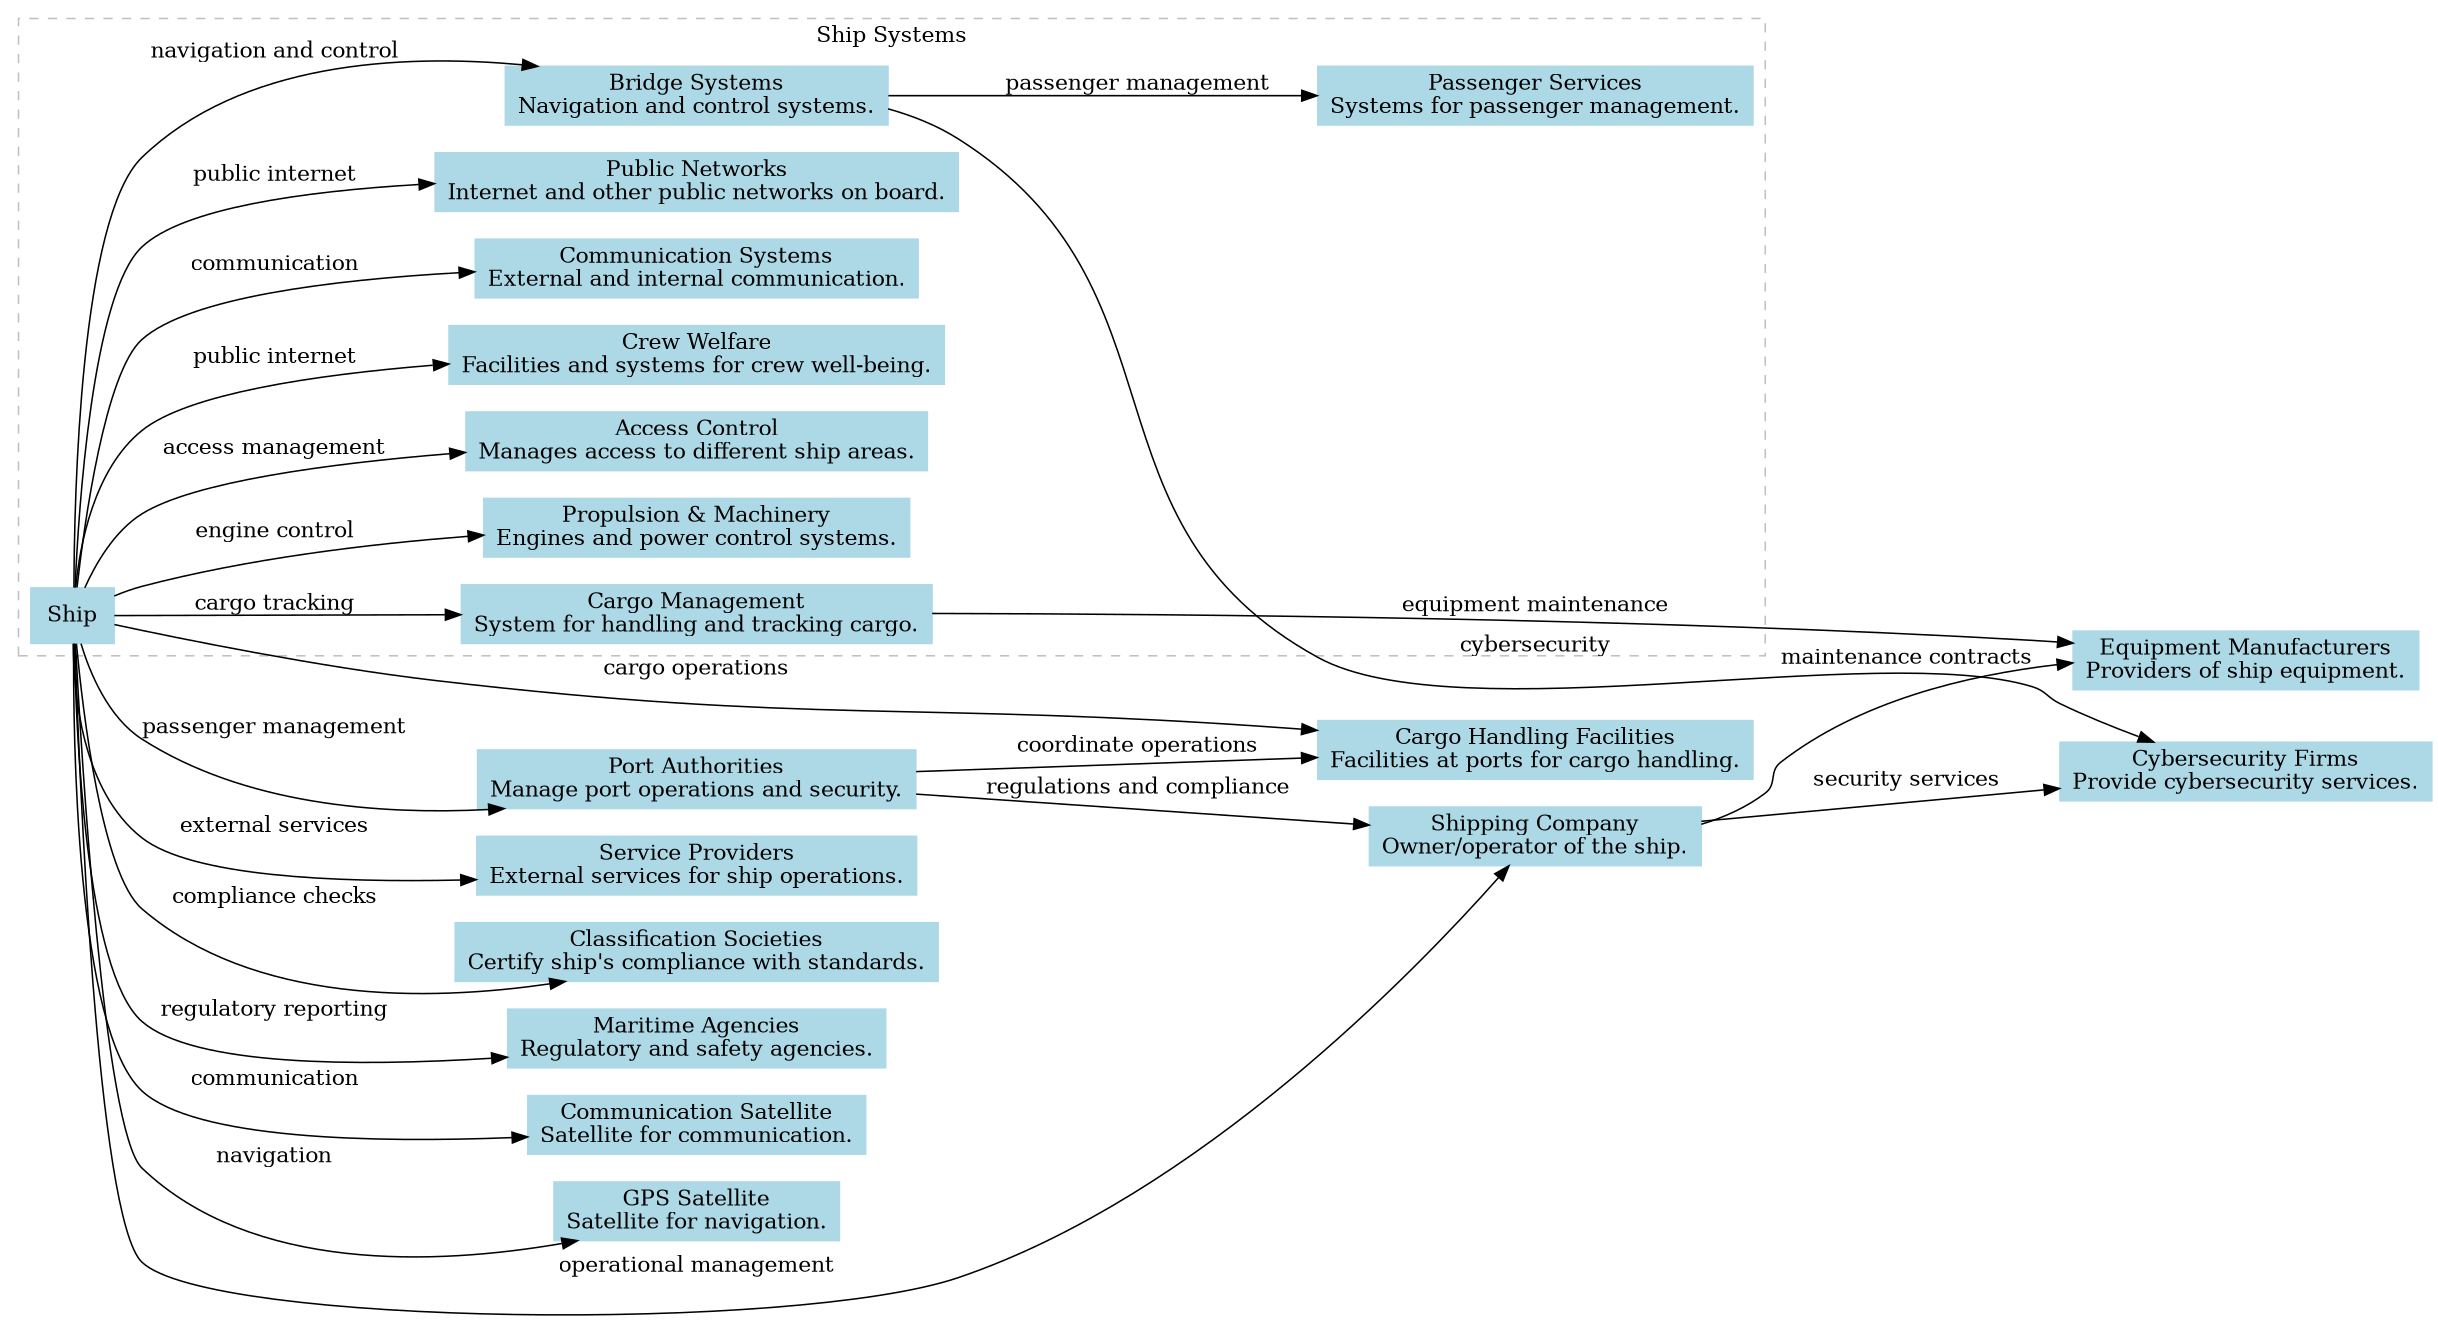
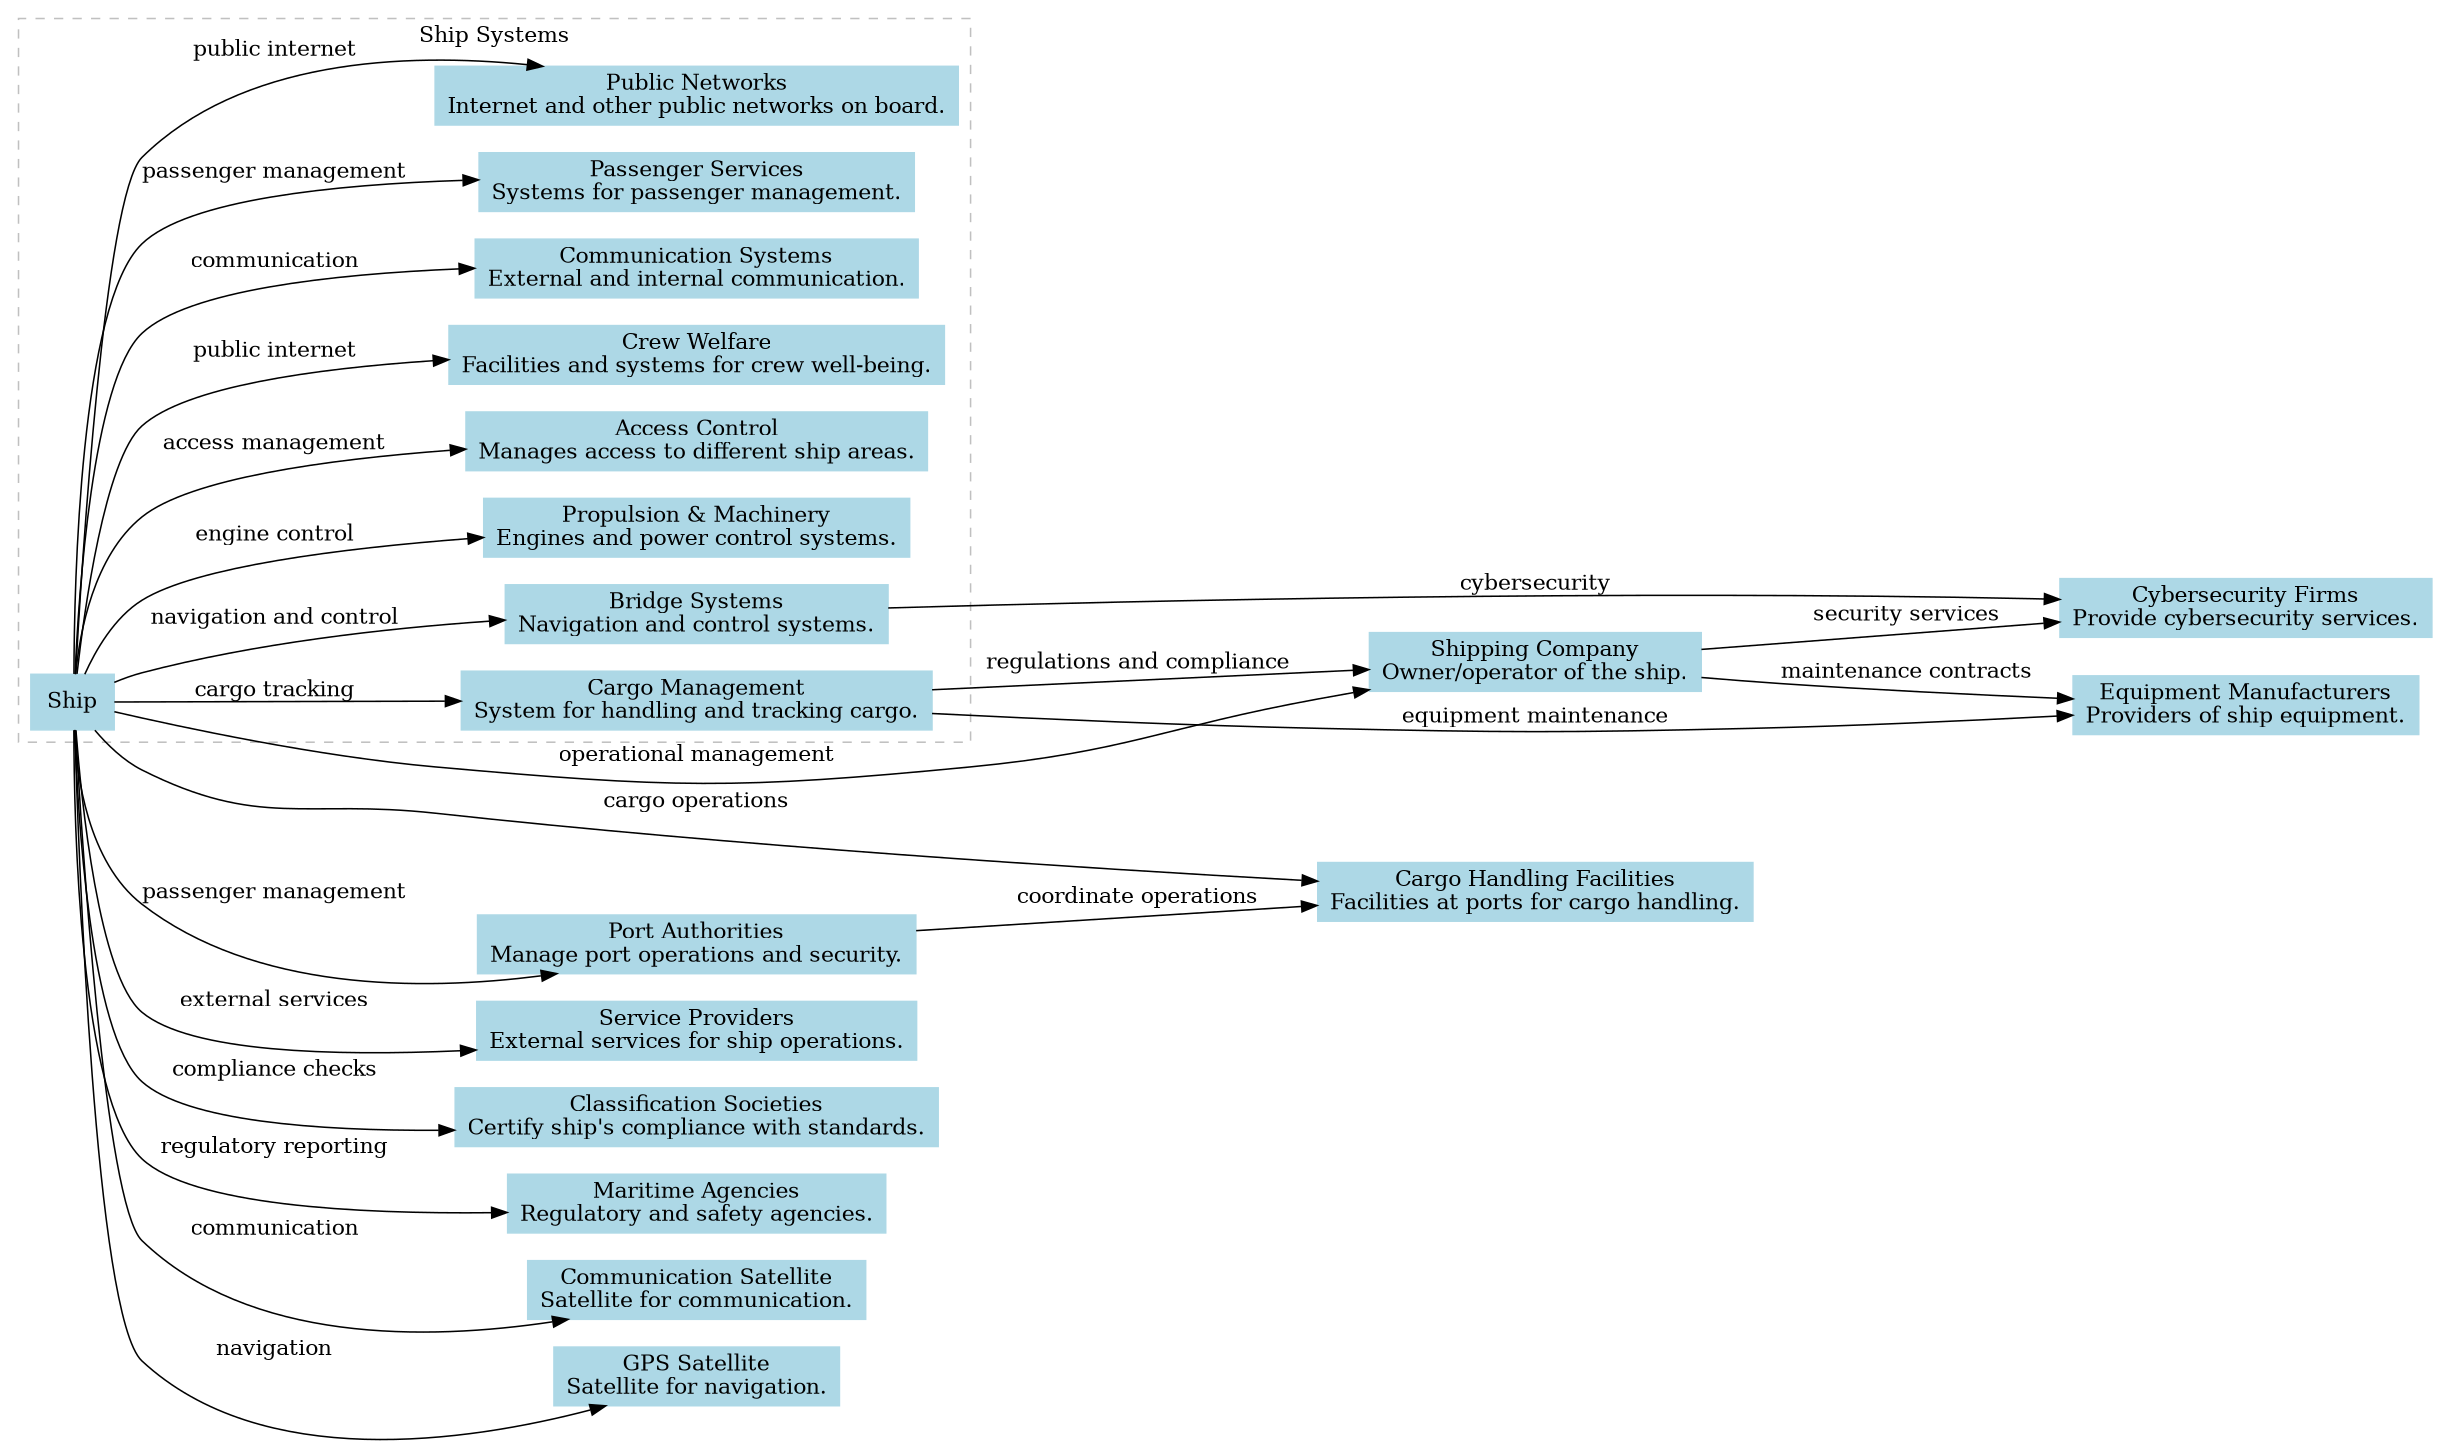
(1095, 96) -> (123, 274)
(1135, 809) -> (1143, 680)
